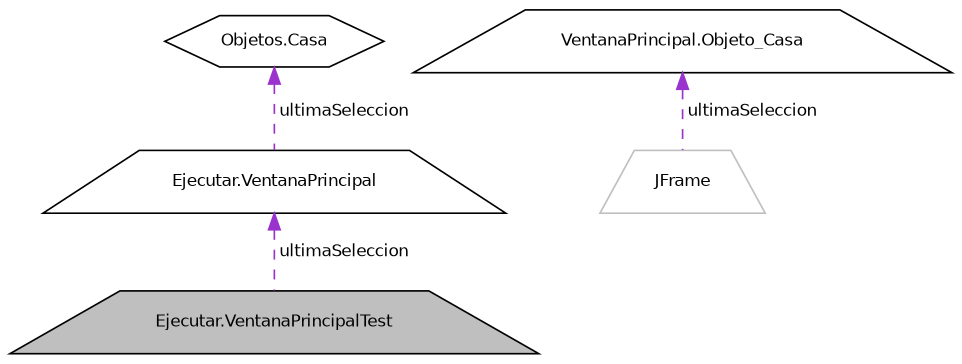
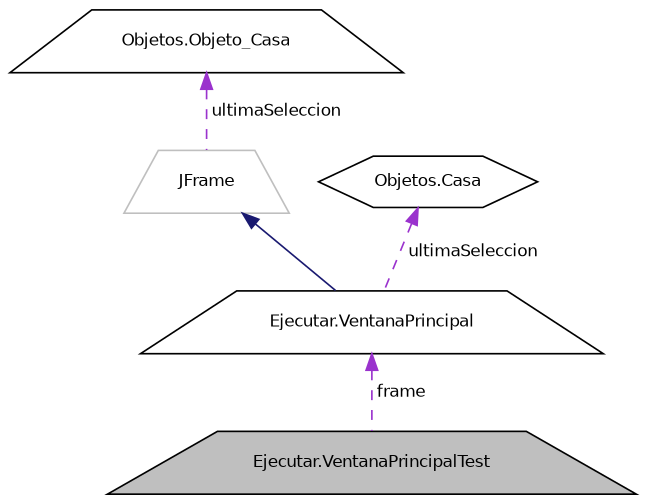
(683, 41) -> (207, 41)
(342, 252) -> (399, 393)
none -> (295, 257)
